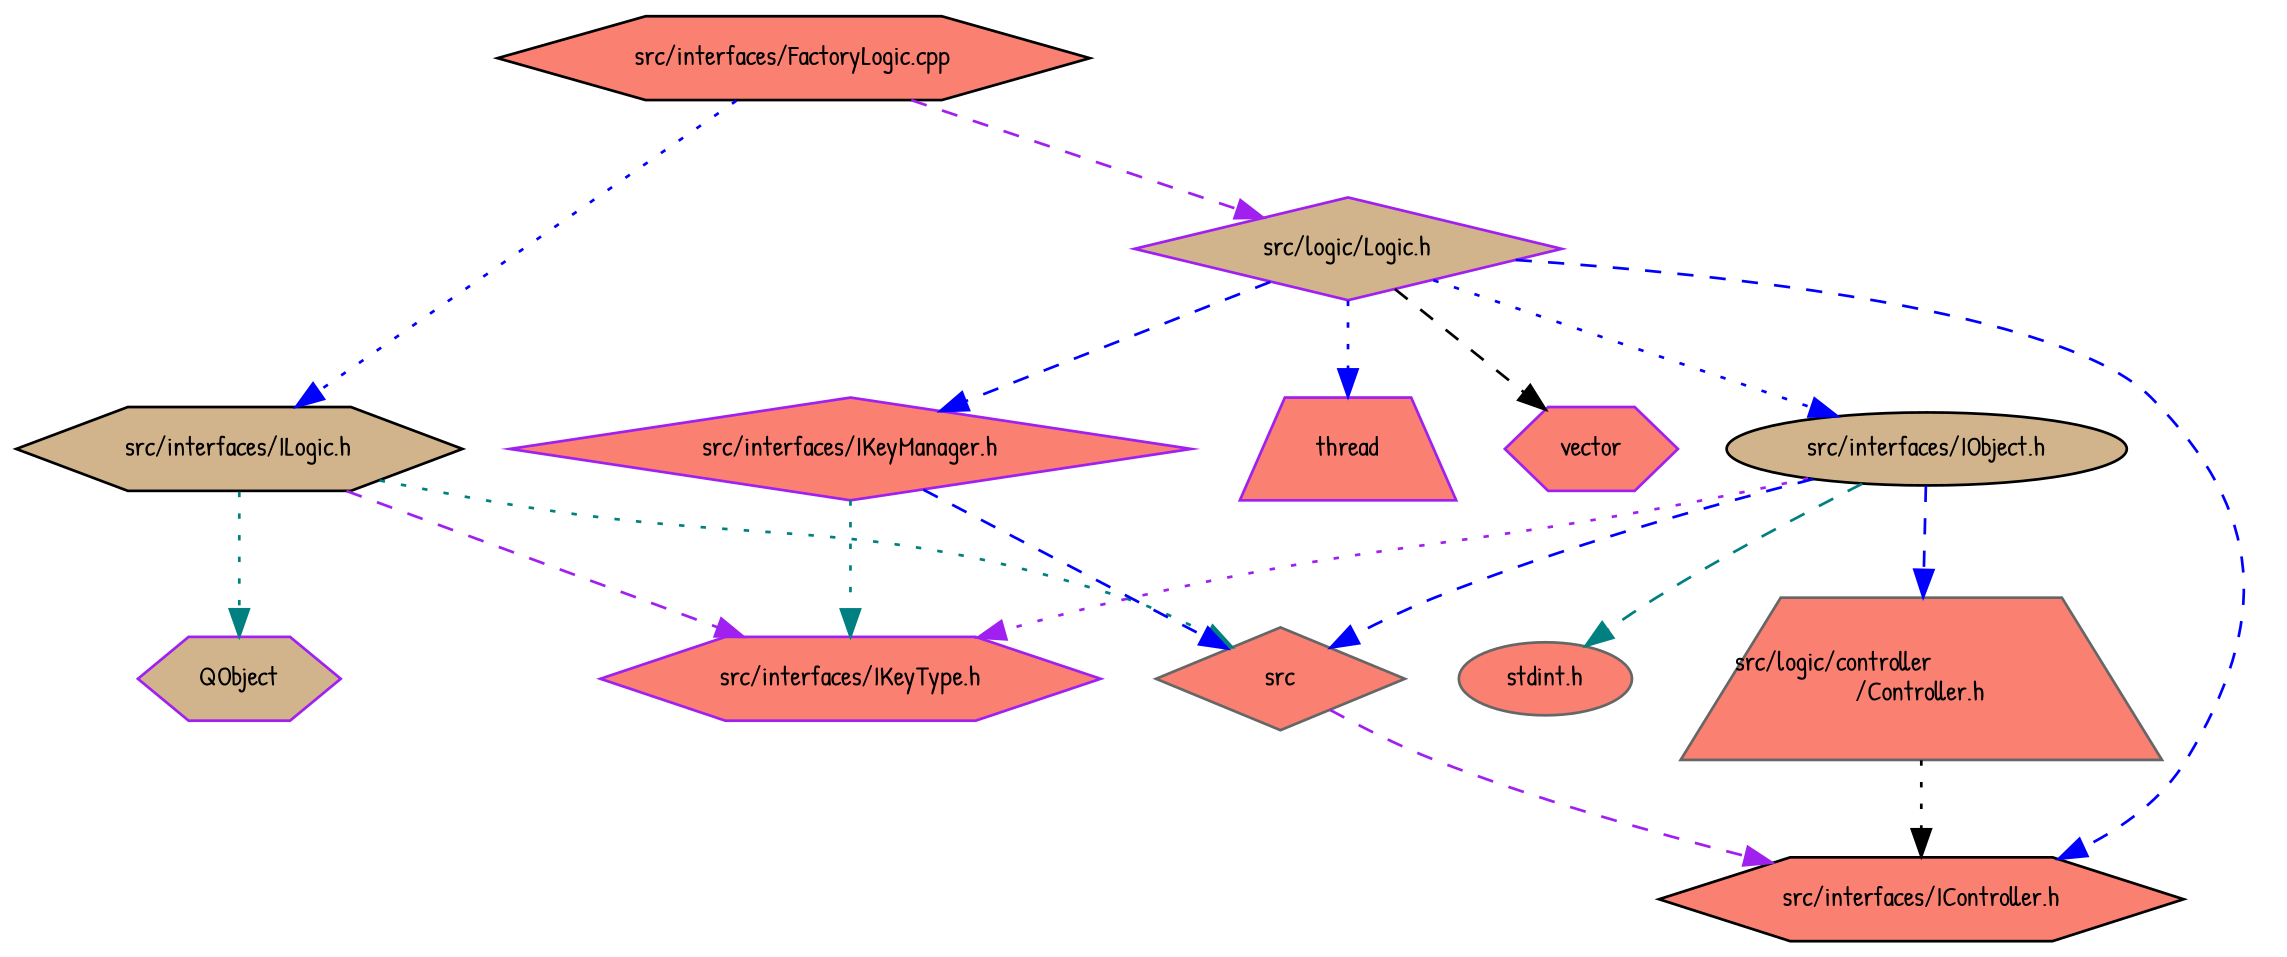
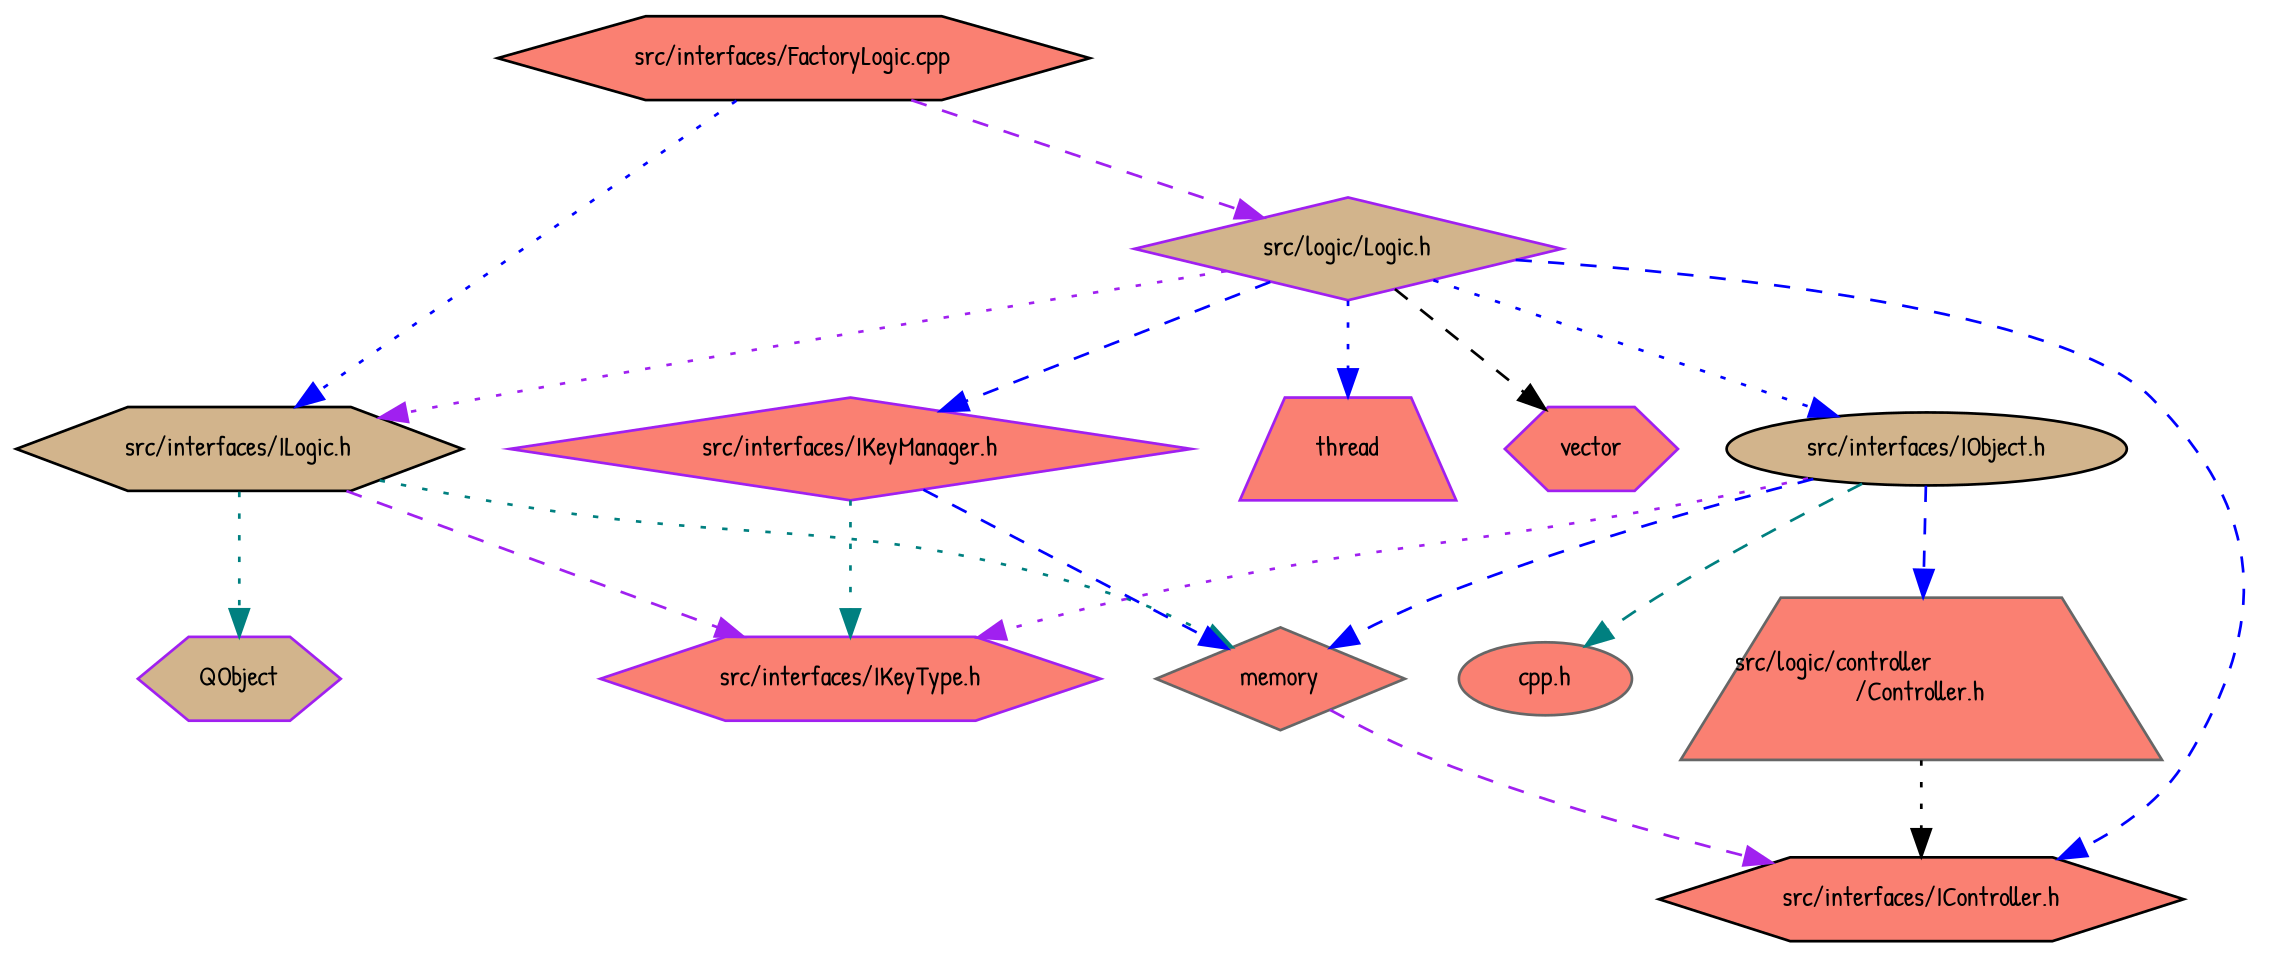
none -> (816, 339)
(1280, 679) -> (1280, 679)
(1545, 679) -> (1545, 679)
